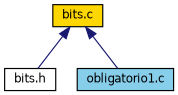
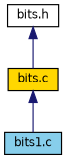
(50, 52) -> (33, 54)
(125, 80) -> (33, 143)
